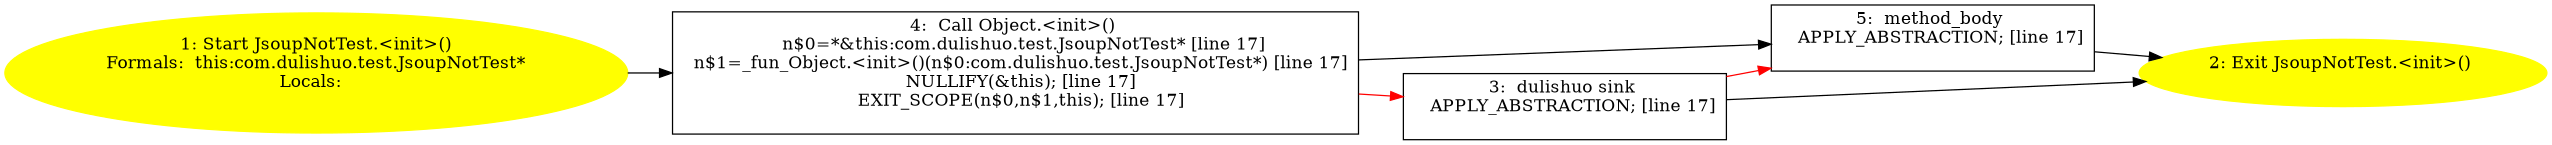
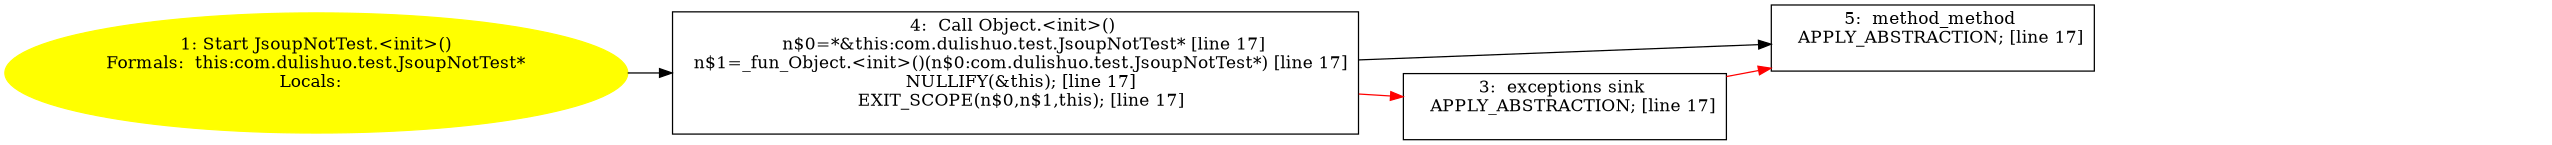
(1933, 38) -> (1933, 38)
(2343, 73) -> none
(1565, 107) -> (1565, 107)
